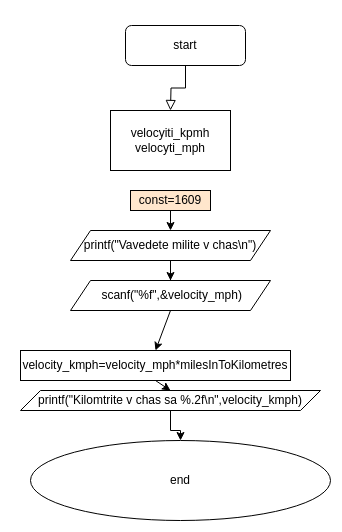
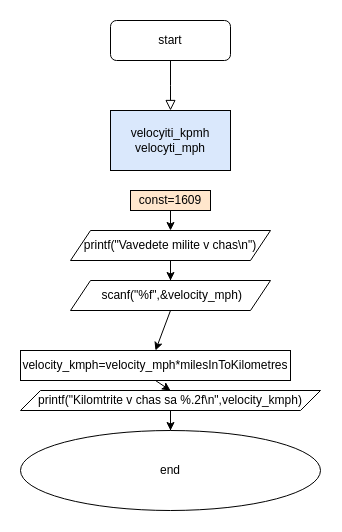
(186, 46) -> (171, 41)
(171, 141) -> (171, 141)
(181, 481) -> (171, 471)
